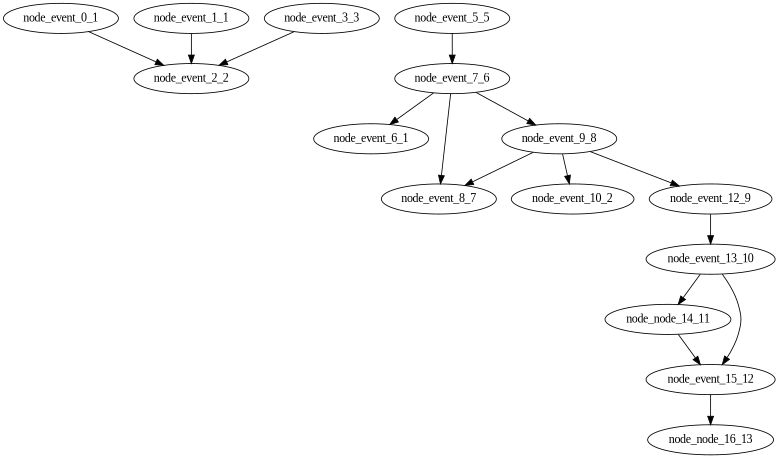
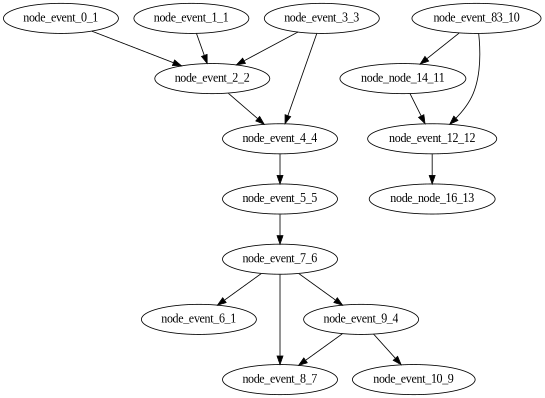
none -> (280, 139)
(559, 139) -> (361, 319)
(573, 199) -> (414, 380)
(711, 199) -> none
(711, 259) -> (476, 18)
(711, 380) -> (432, 139)
